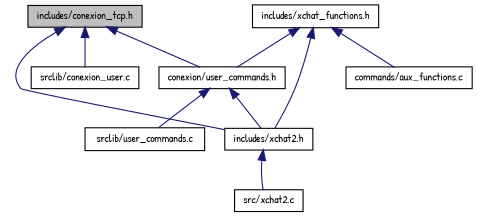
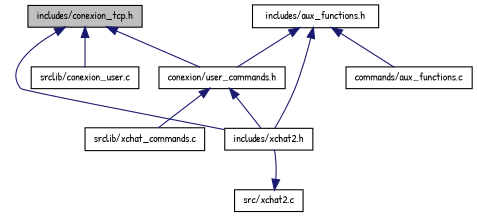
(316, 16) -> (316, 16)
(145, 139) -> (145, 139)
(262, 175) -> (276, 164)
